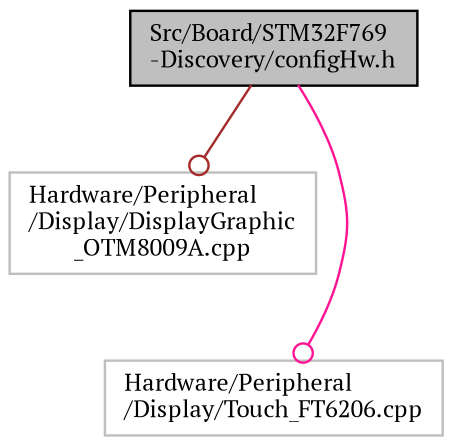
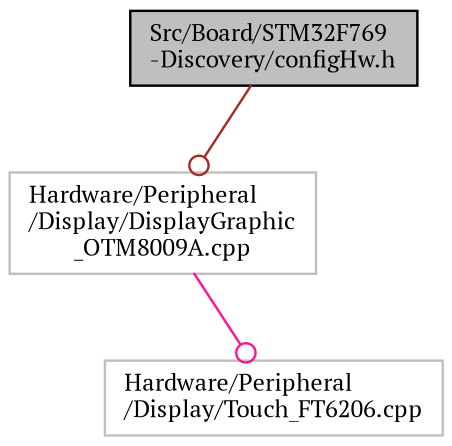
(347, 213) -> (217, 309)
